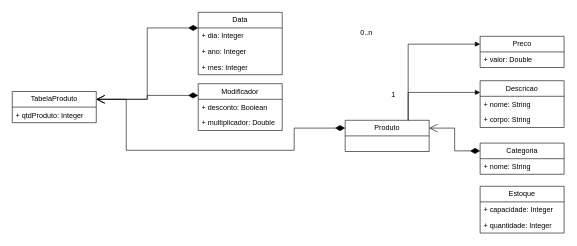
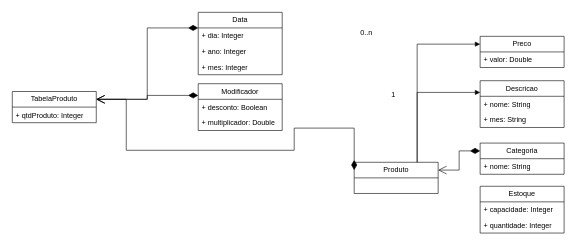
(510, 120) -> (506, 120)
(387, 136) -> (396, 178)
